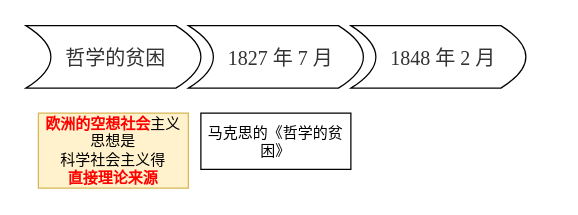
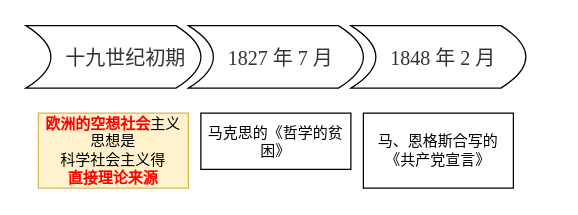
(103, 56) -> (111, 56)
none -> (438, 151)
